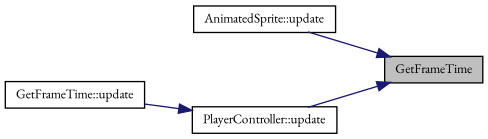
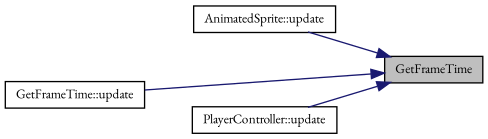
(162, 106) -> (258, 82)
